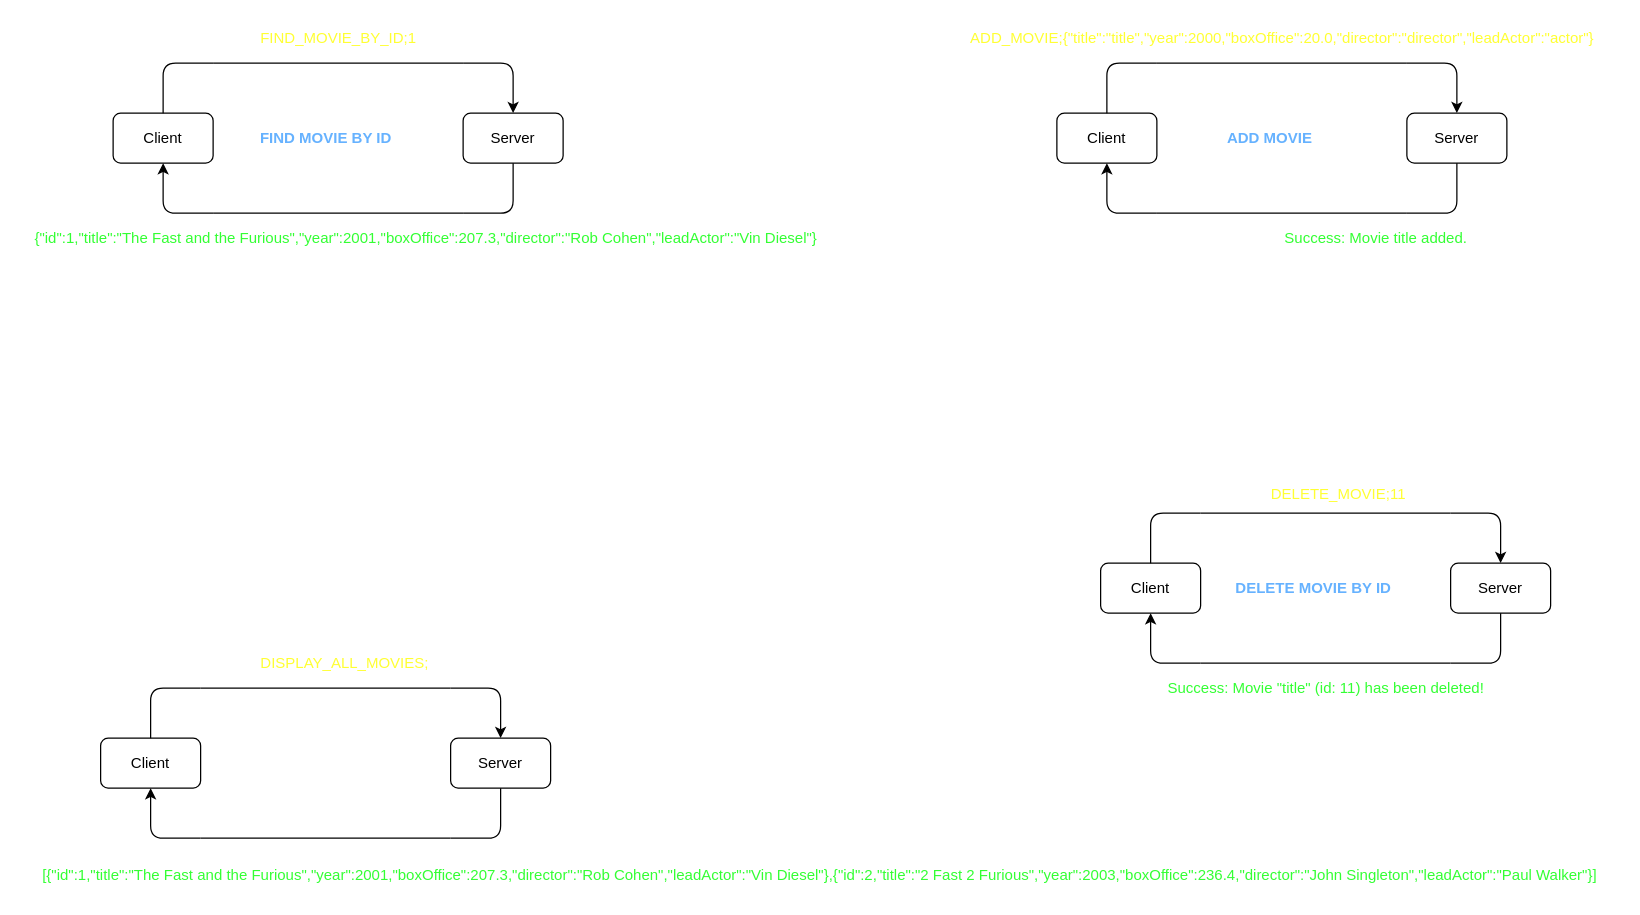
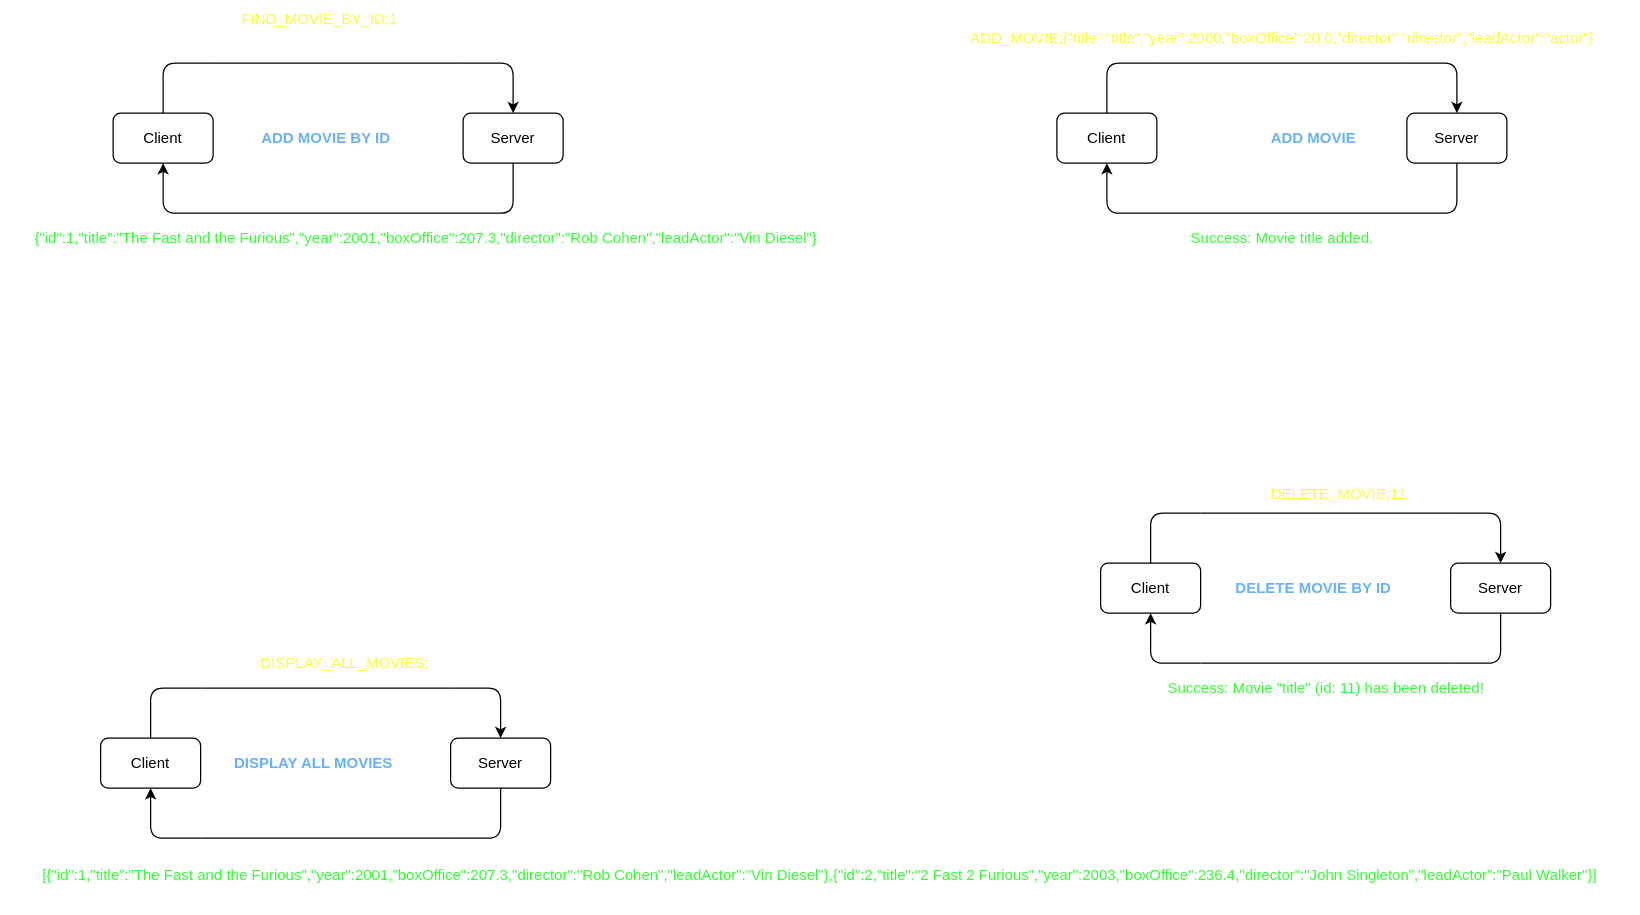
(338, 38) -> (319, 19)
(326, 138) -> (326, 138)
(1269, 138) -> (1313, 138)
(1376, 238) -> (1282, 238)
none -> (313, 763)
